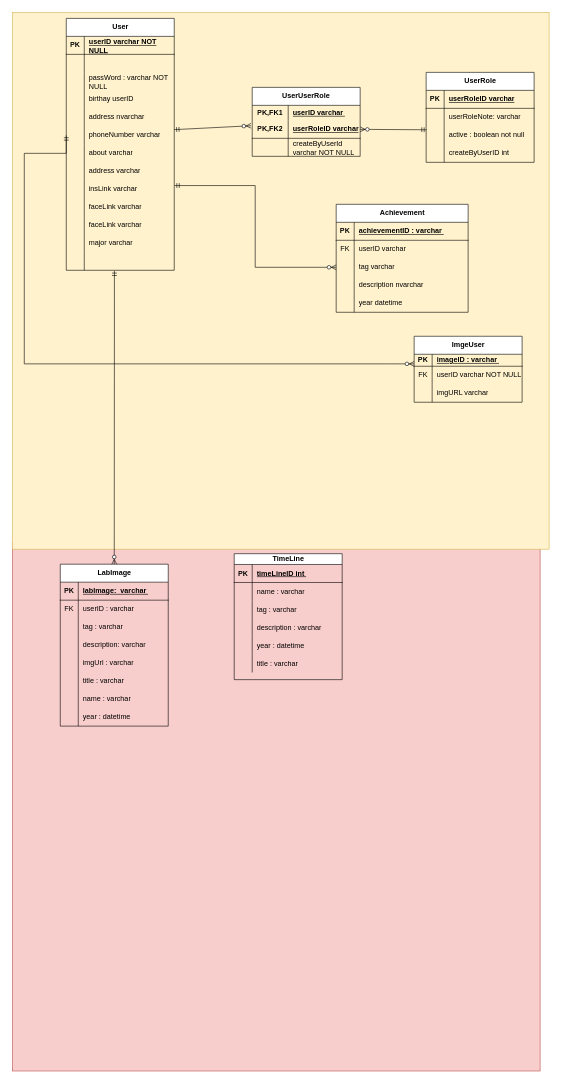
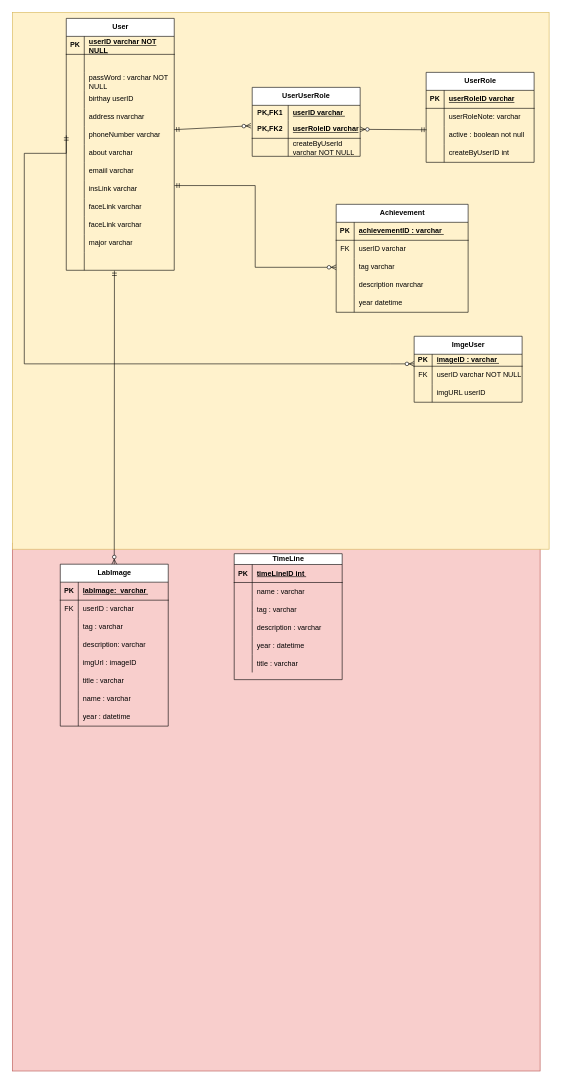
(119, 171) -> (115, 171)
(463, 393) -> (461, 393)
(111, 663) -> (110, 663)
